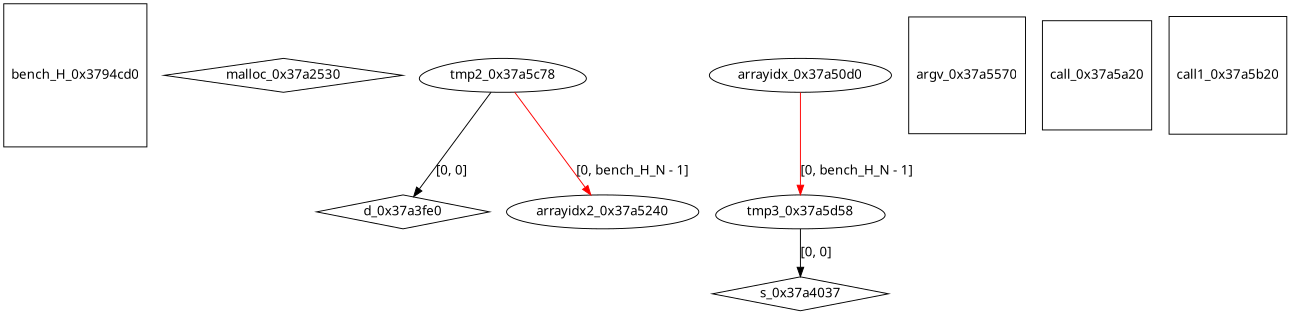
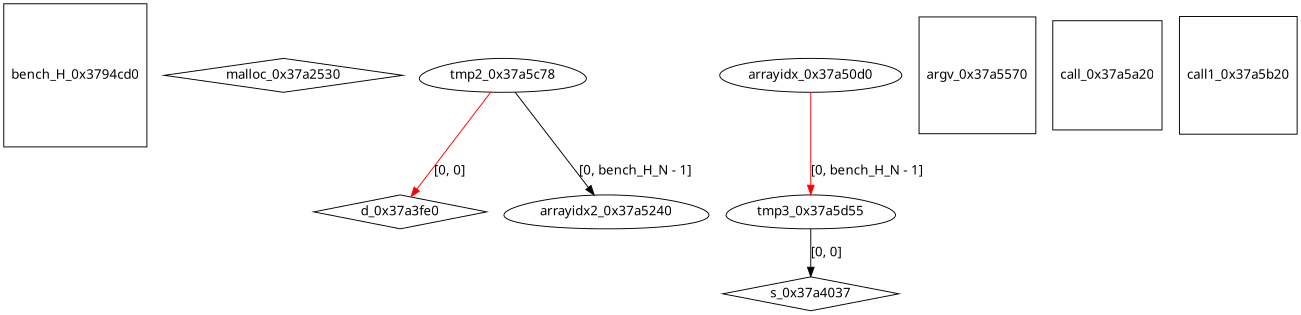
(550, 140) -> (552, 140)
(455, 141) -> (454, 141)
(603, 212) -> (606, 212)
(800, 212) -> (811, 212)
